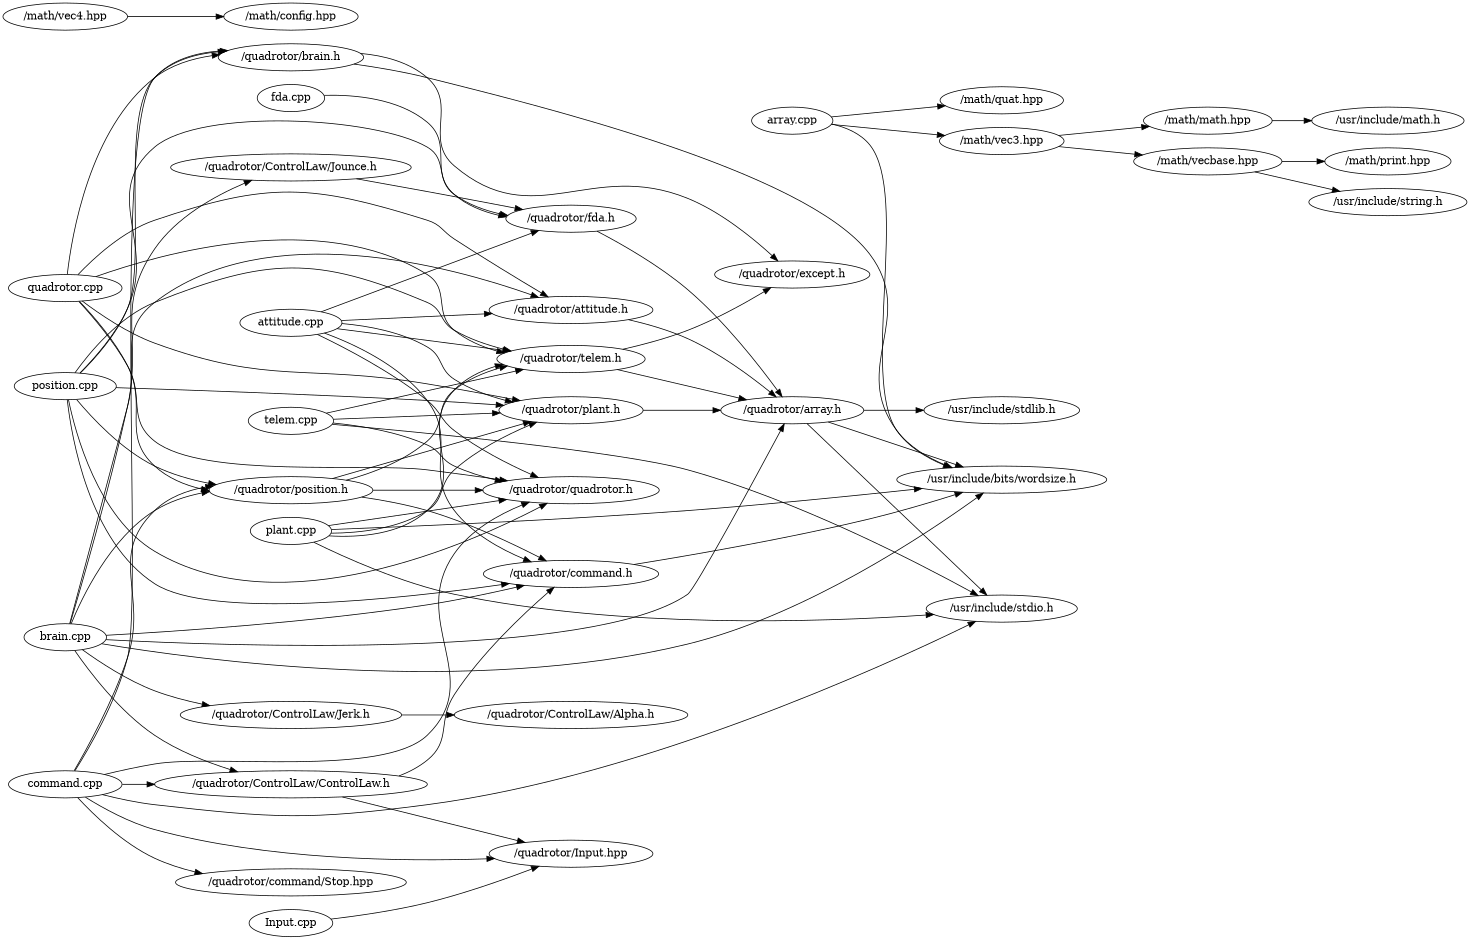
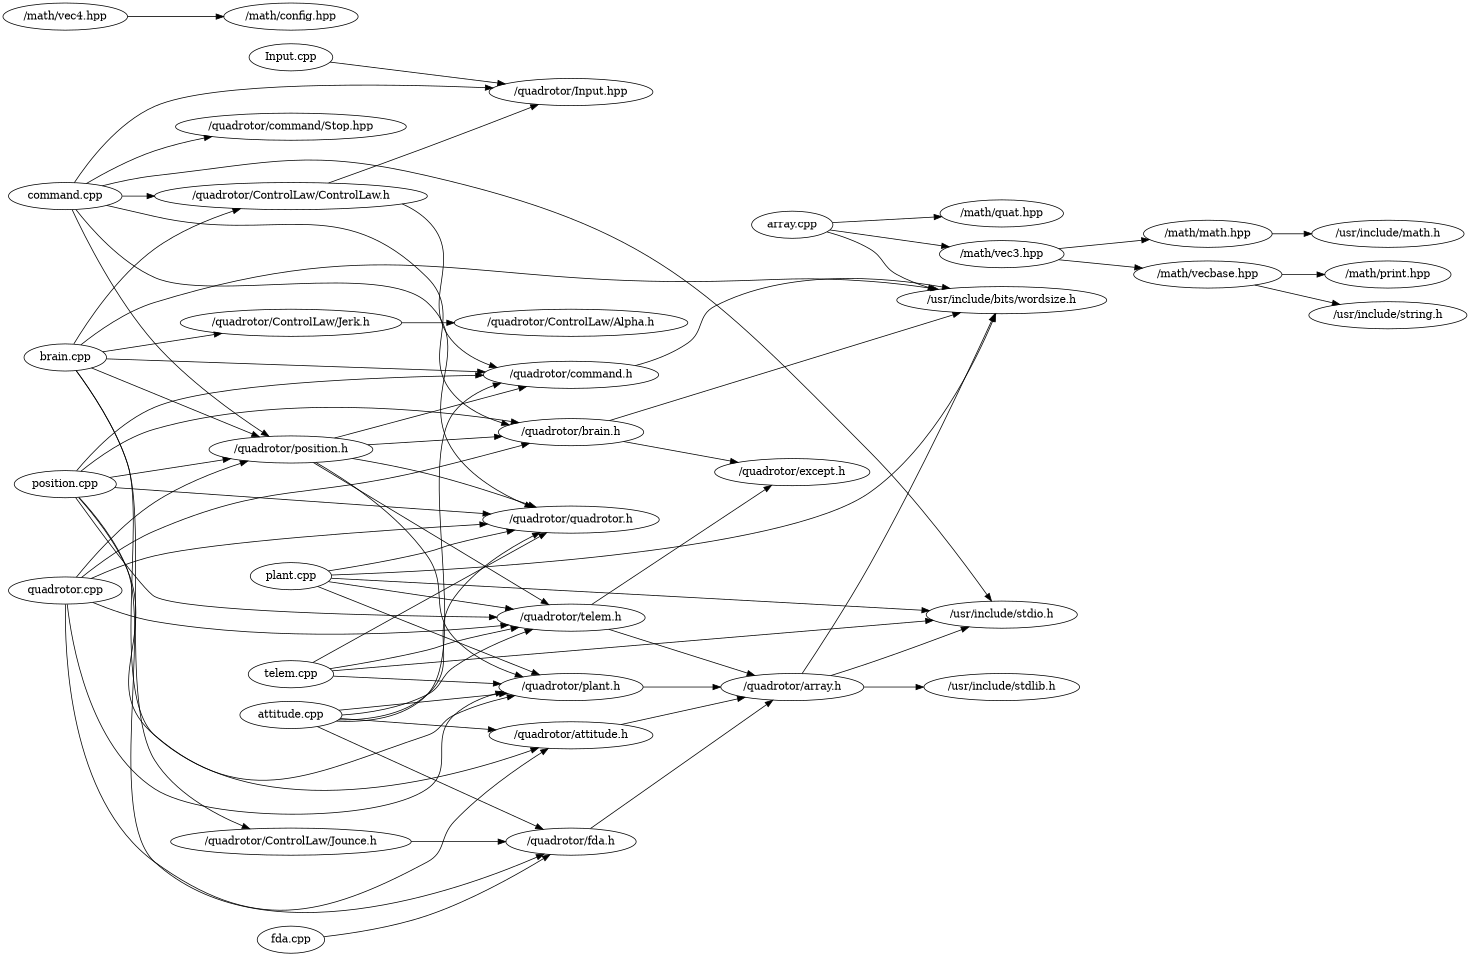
none -> (431, 441)
(475, 640) -> none
